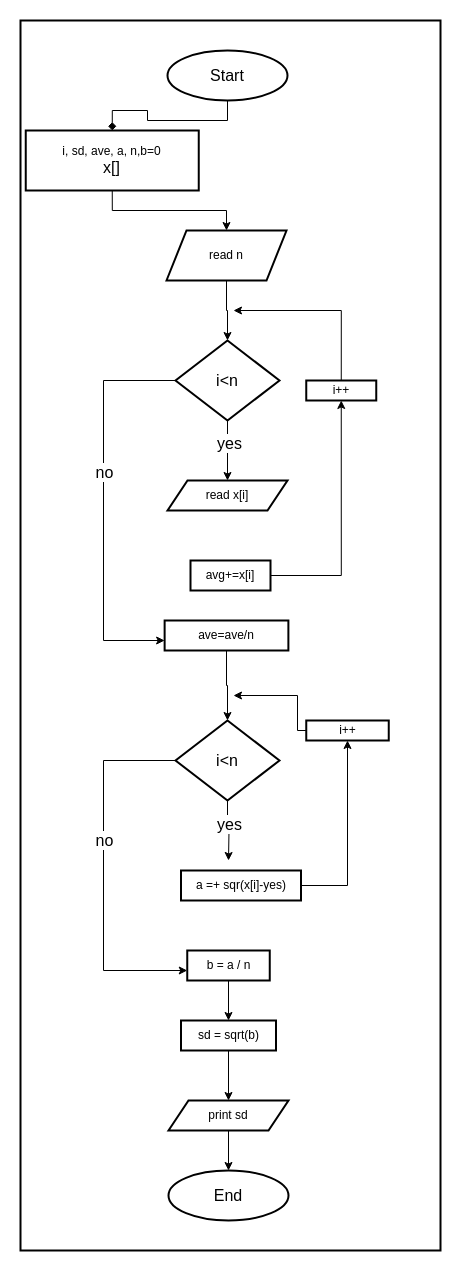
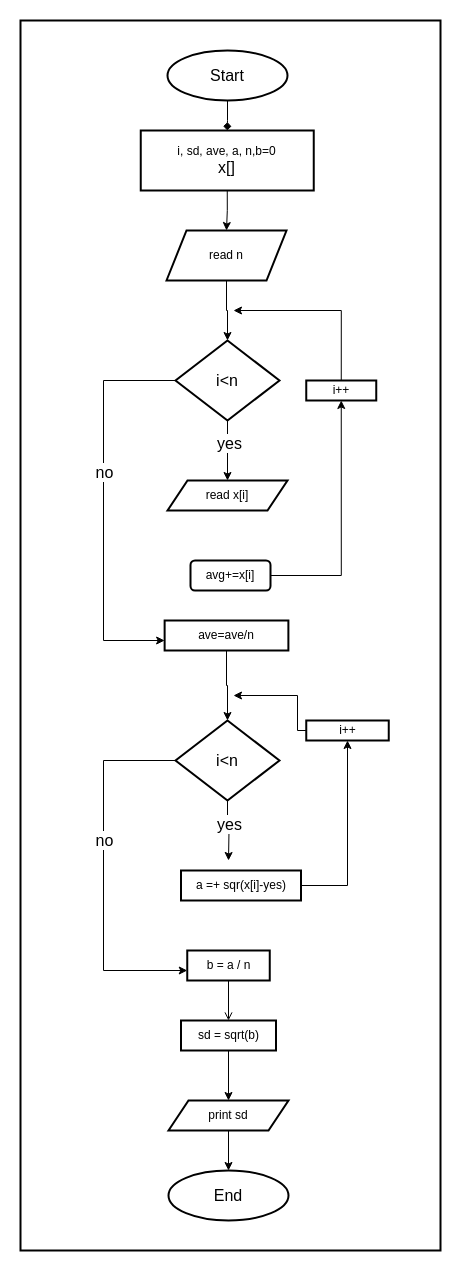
(112, 161) -> (227, 161)
(231, 576) -> (231, 576)
(229, 1012) -> (229, 1014)
